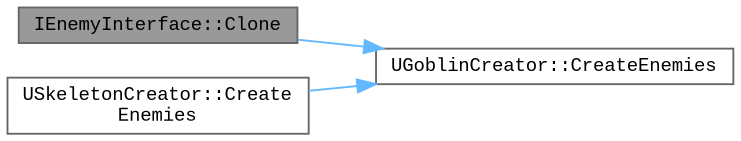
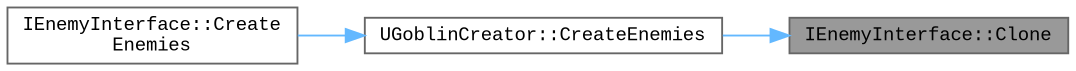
(331, 43) -> (747, 36)
(158, 106) -> (152, 36)
